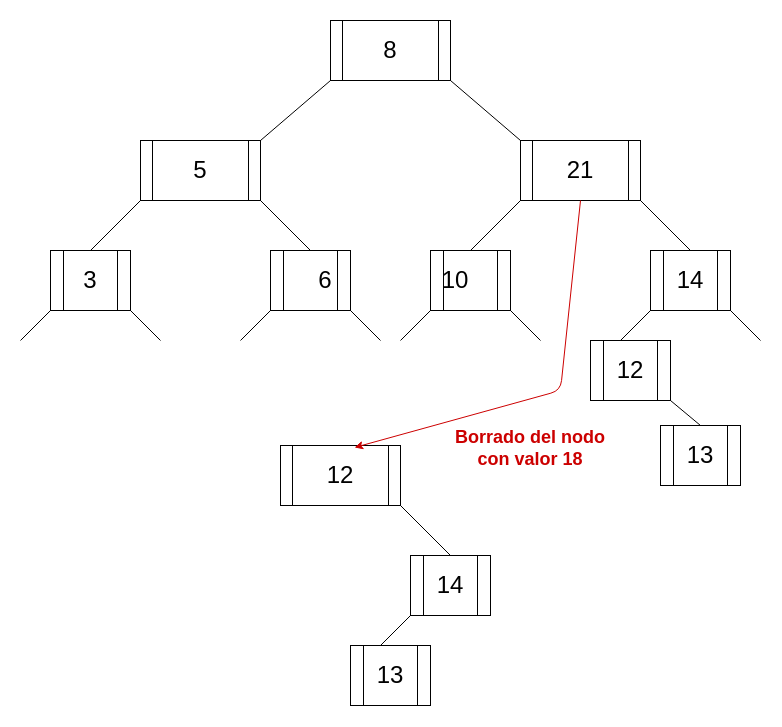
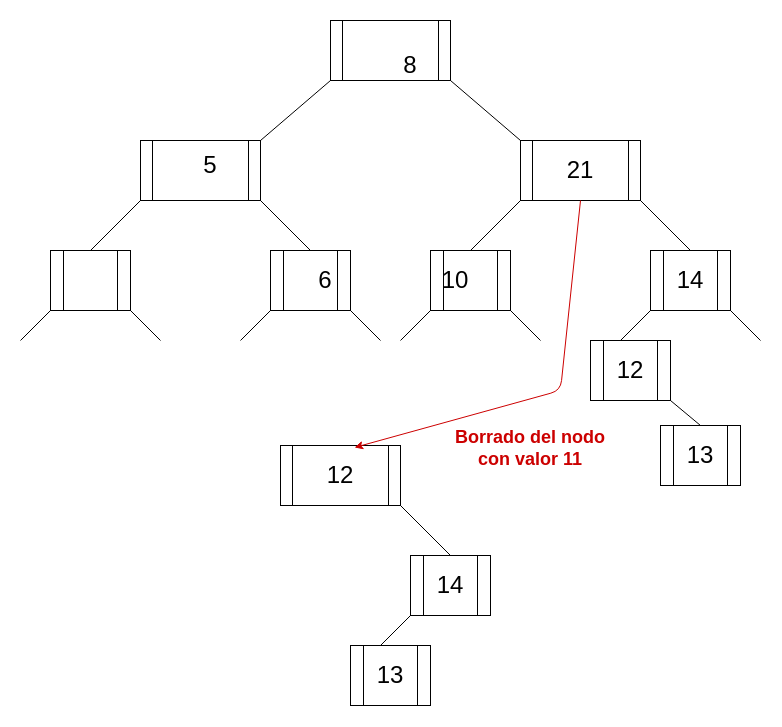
(391, 51) -> (411, 66)
(201, 171) -> (211, 166)
(91, 281) -> none
(531, 449) -> (531, 449)
